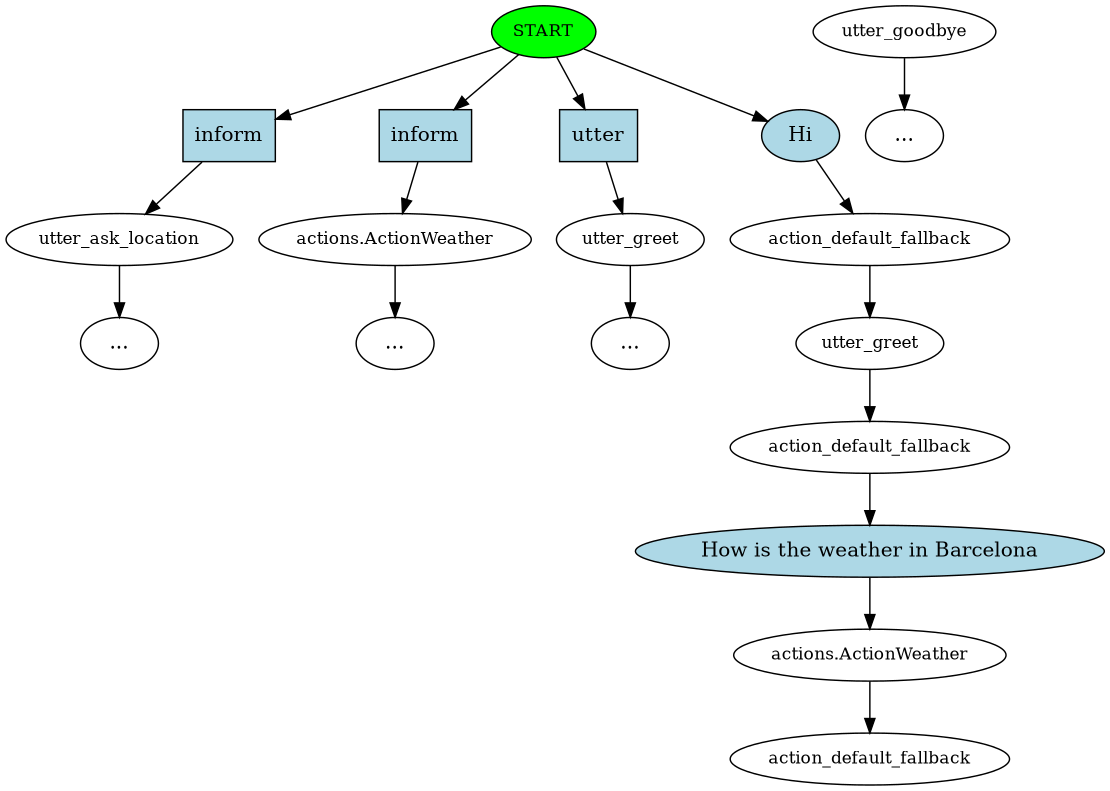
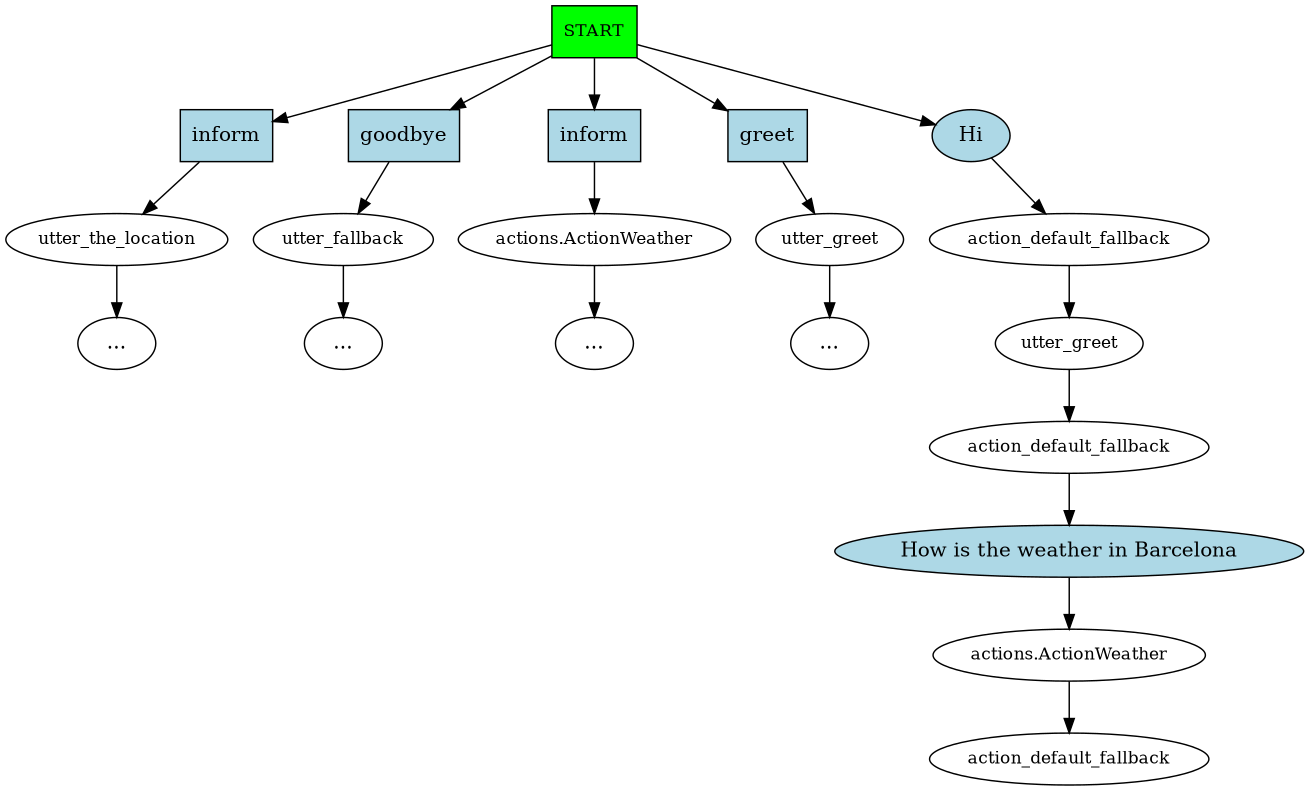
(544, 32) -> (594, 32)
(905, 32) -> (343, 240)
none -> (404, 136)
(599, 136) -> (768, 136)
(119, 240) -> (117, 240)
